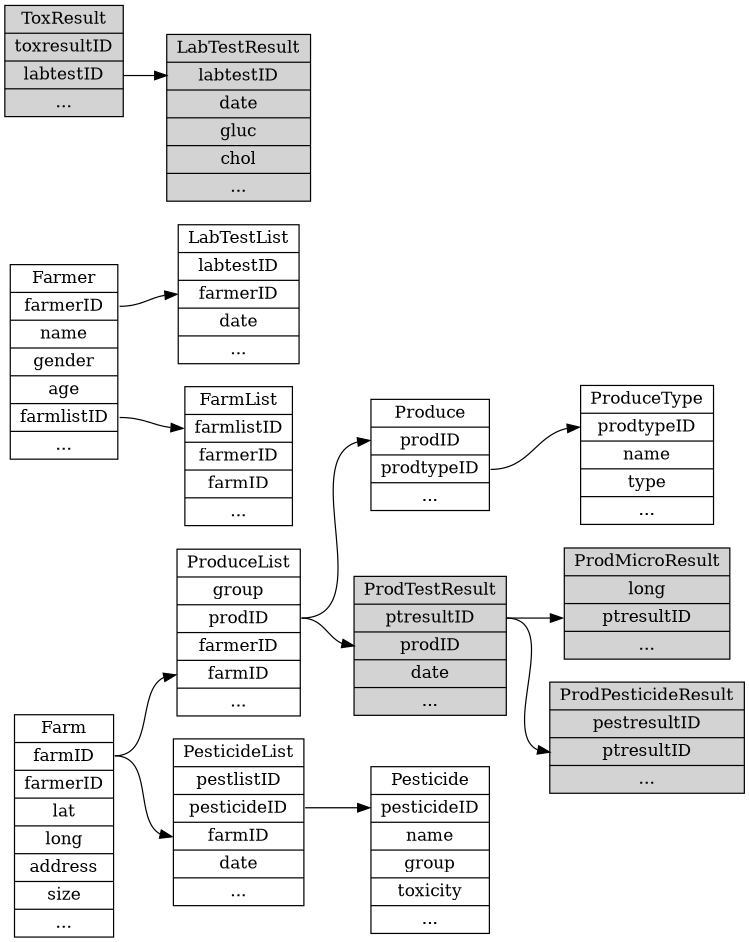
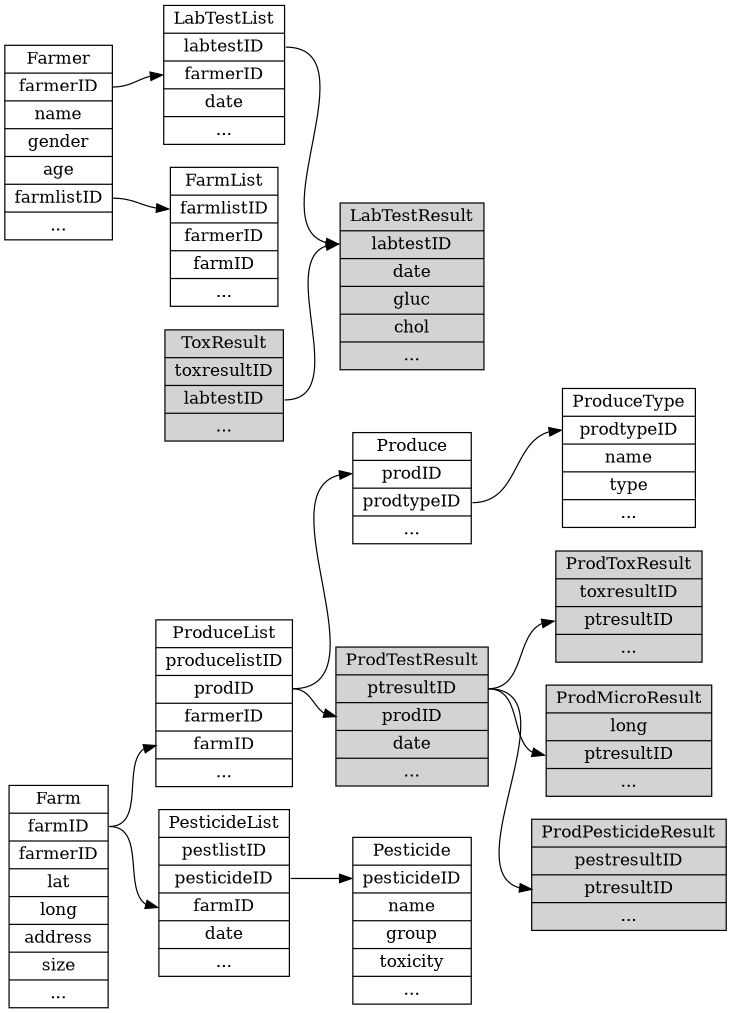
none -> (313, 140)
(239, 590) -> (224, 661)
none -> (629, 607)
